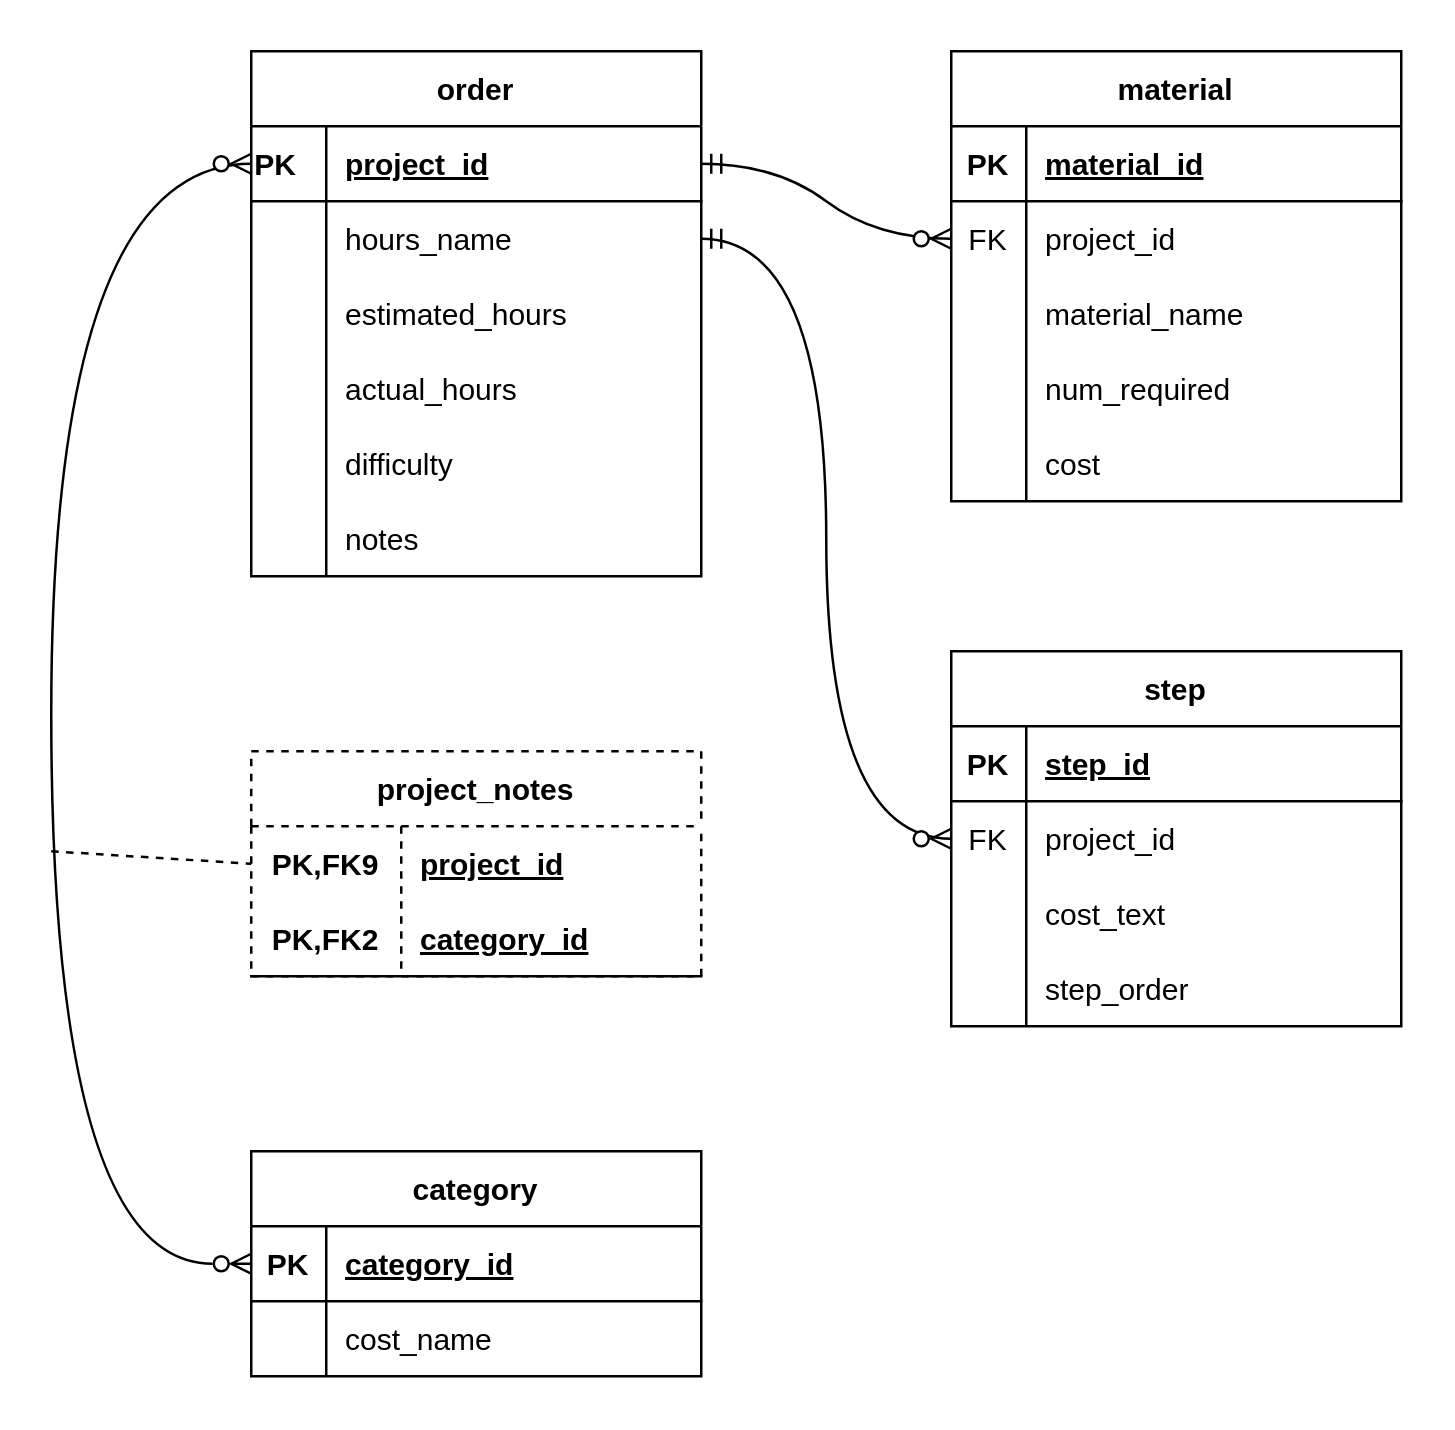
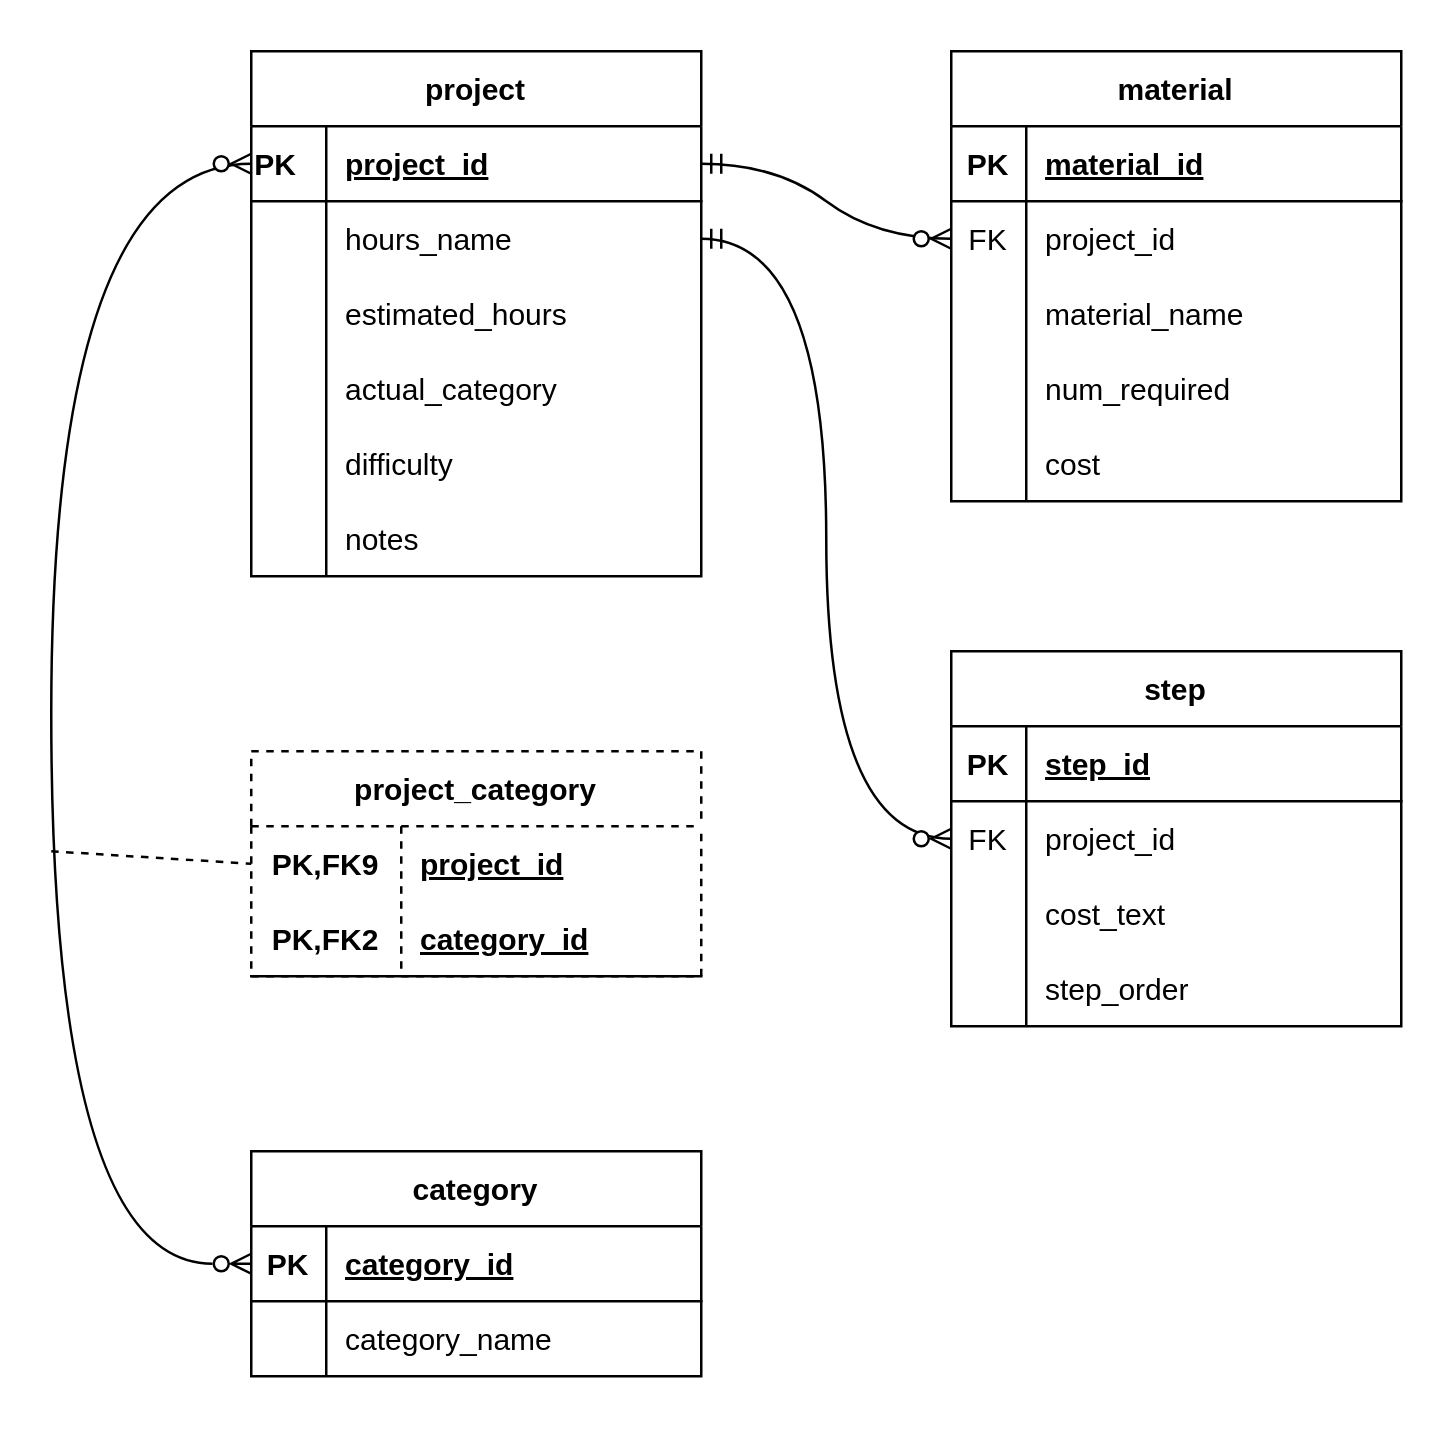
(475, 90) -> (475, 90)
(442, 390) -> (467, 390)
(475, 790) -> (475, 790)
(421, 1340) -> (454, 1340)
